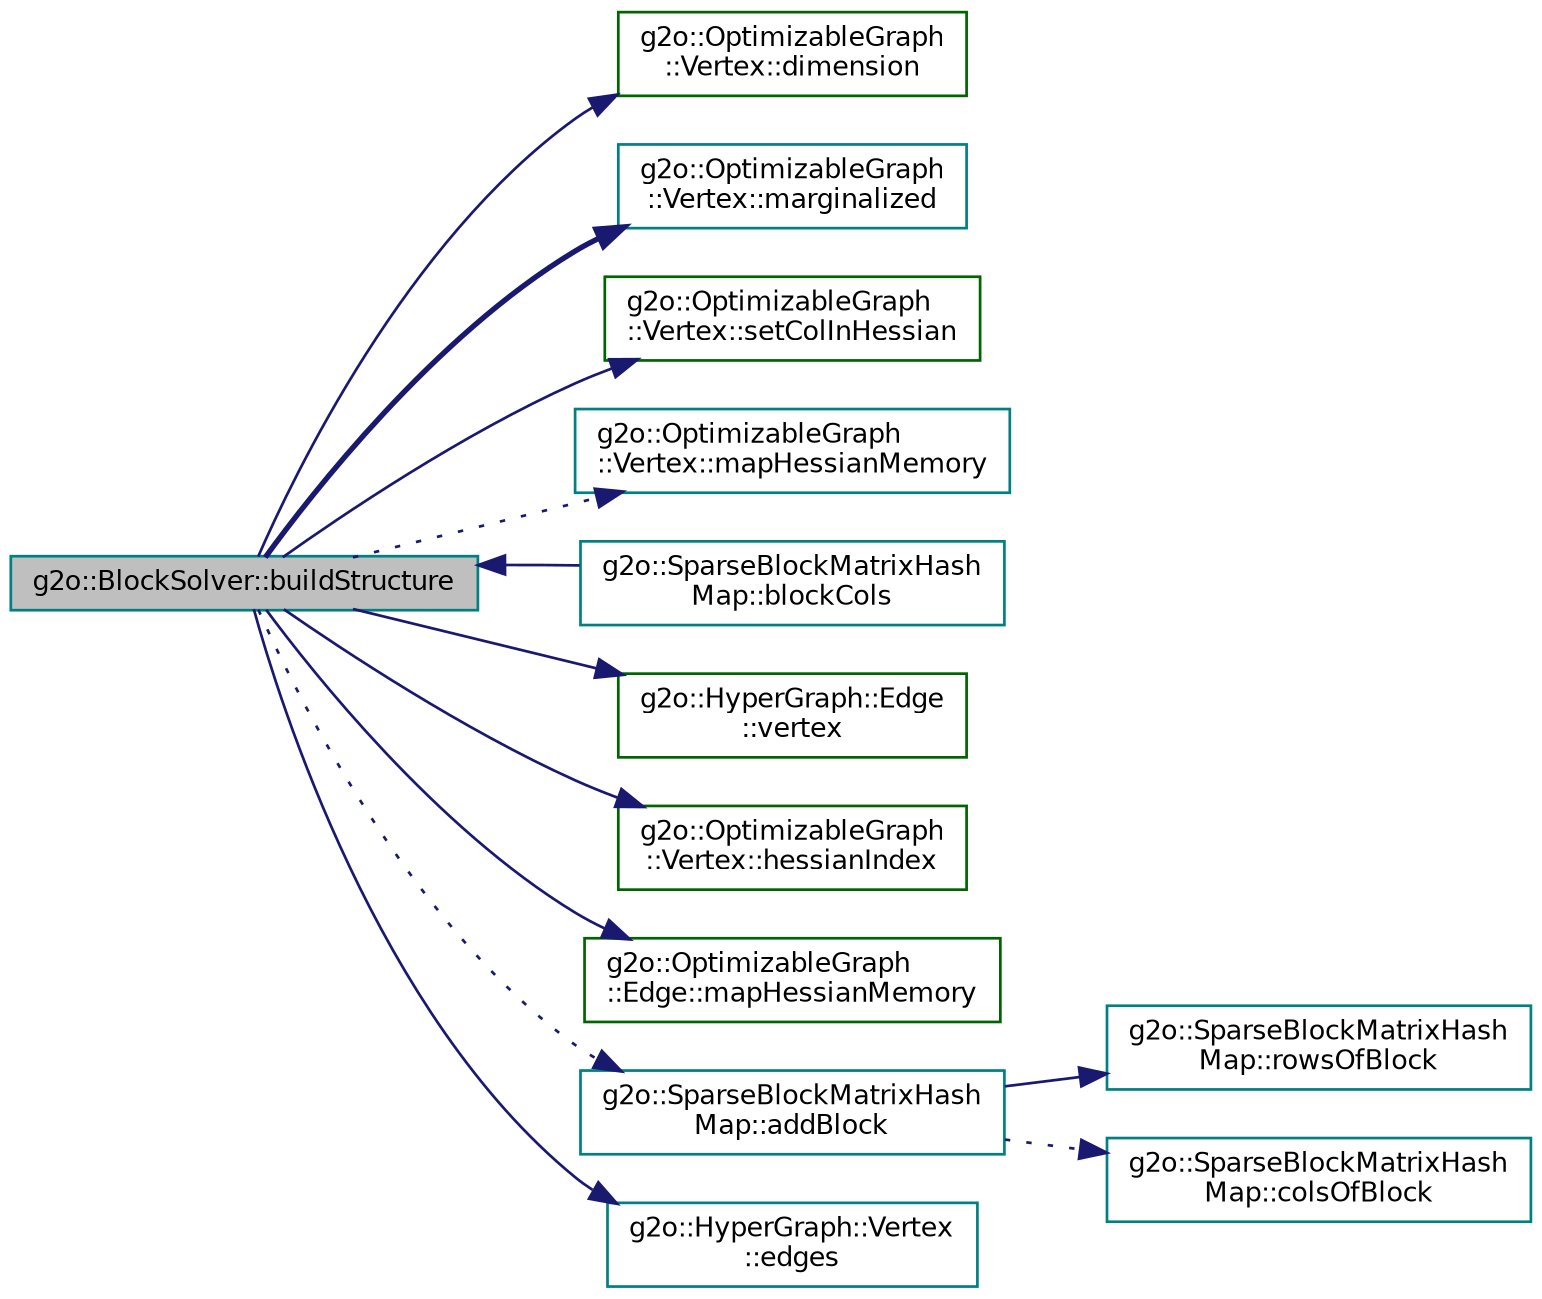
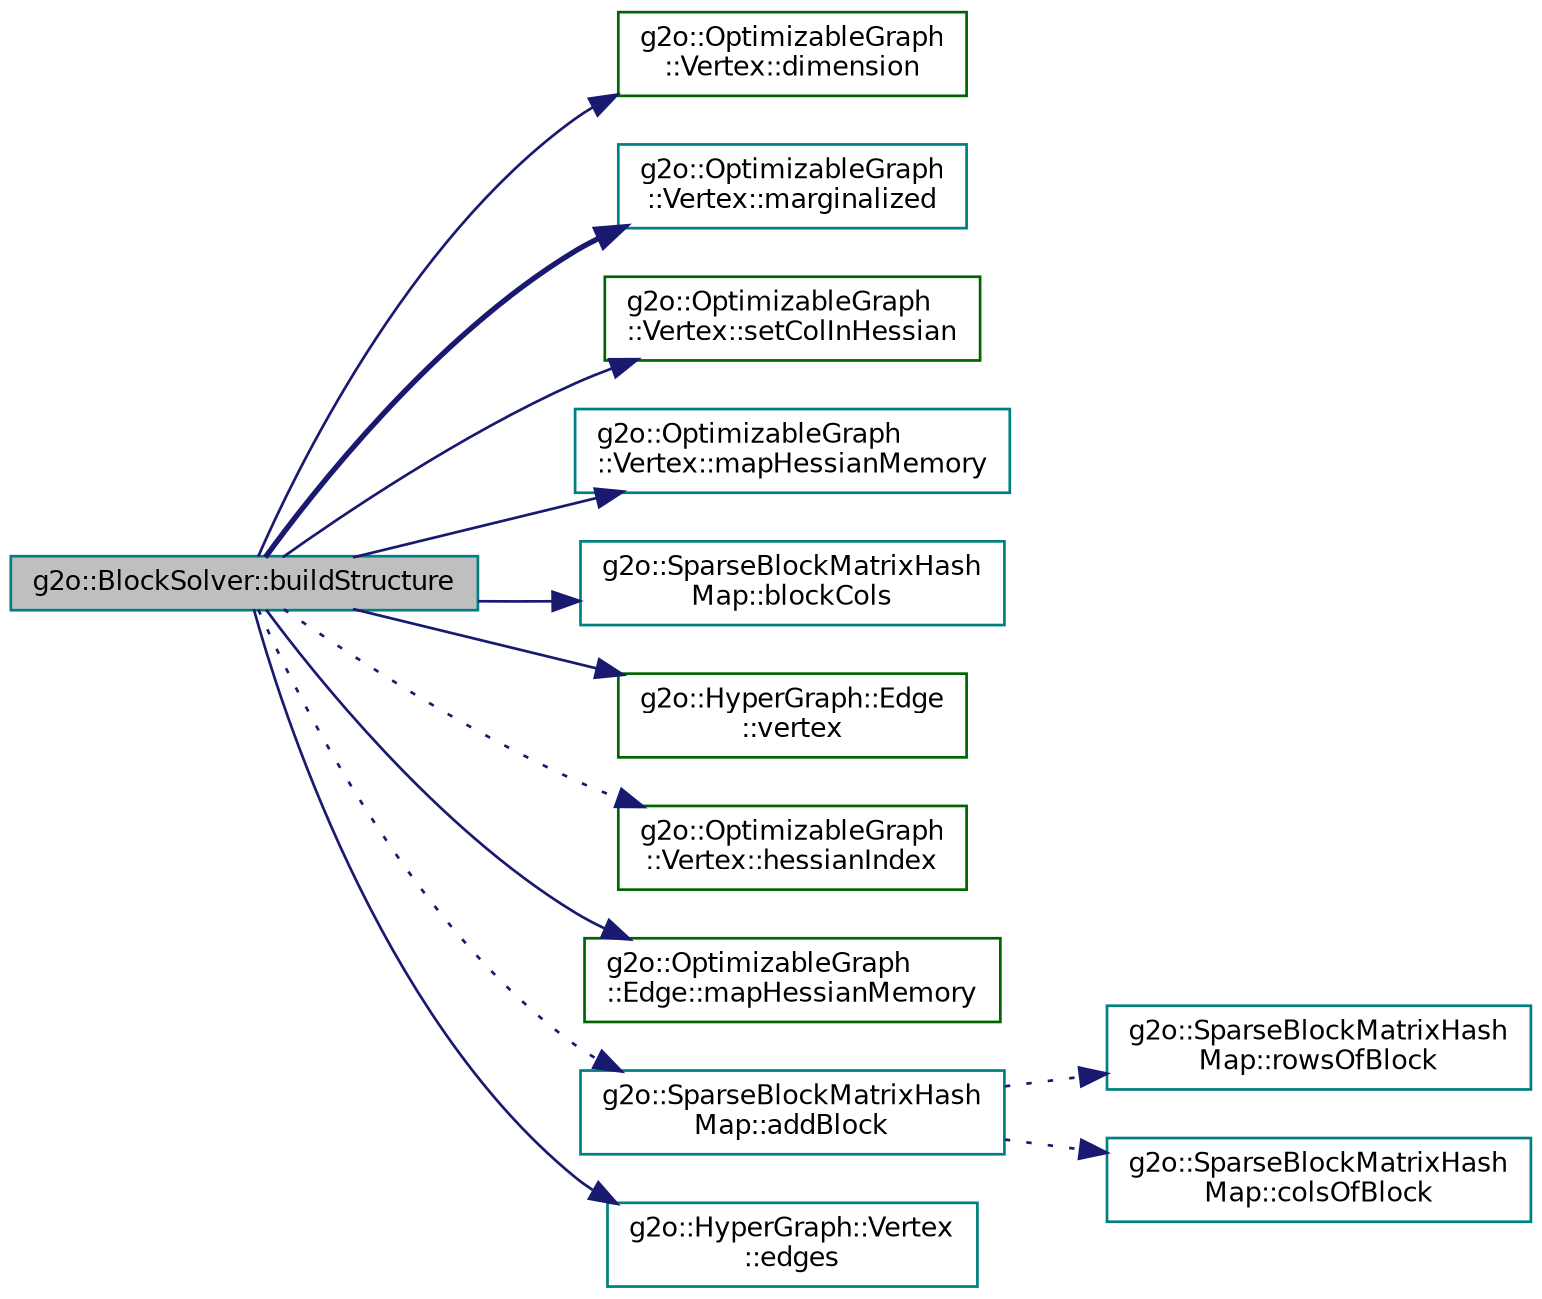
(475, 528) -> (475, 528)
(542, 565) -> (515, 601)
(446, 713) -> (446, 713)
(1042, 1082) -> (1042, 1082)
